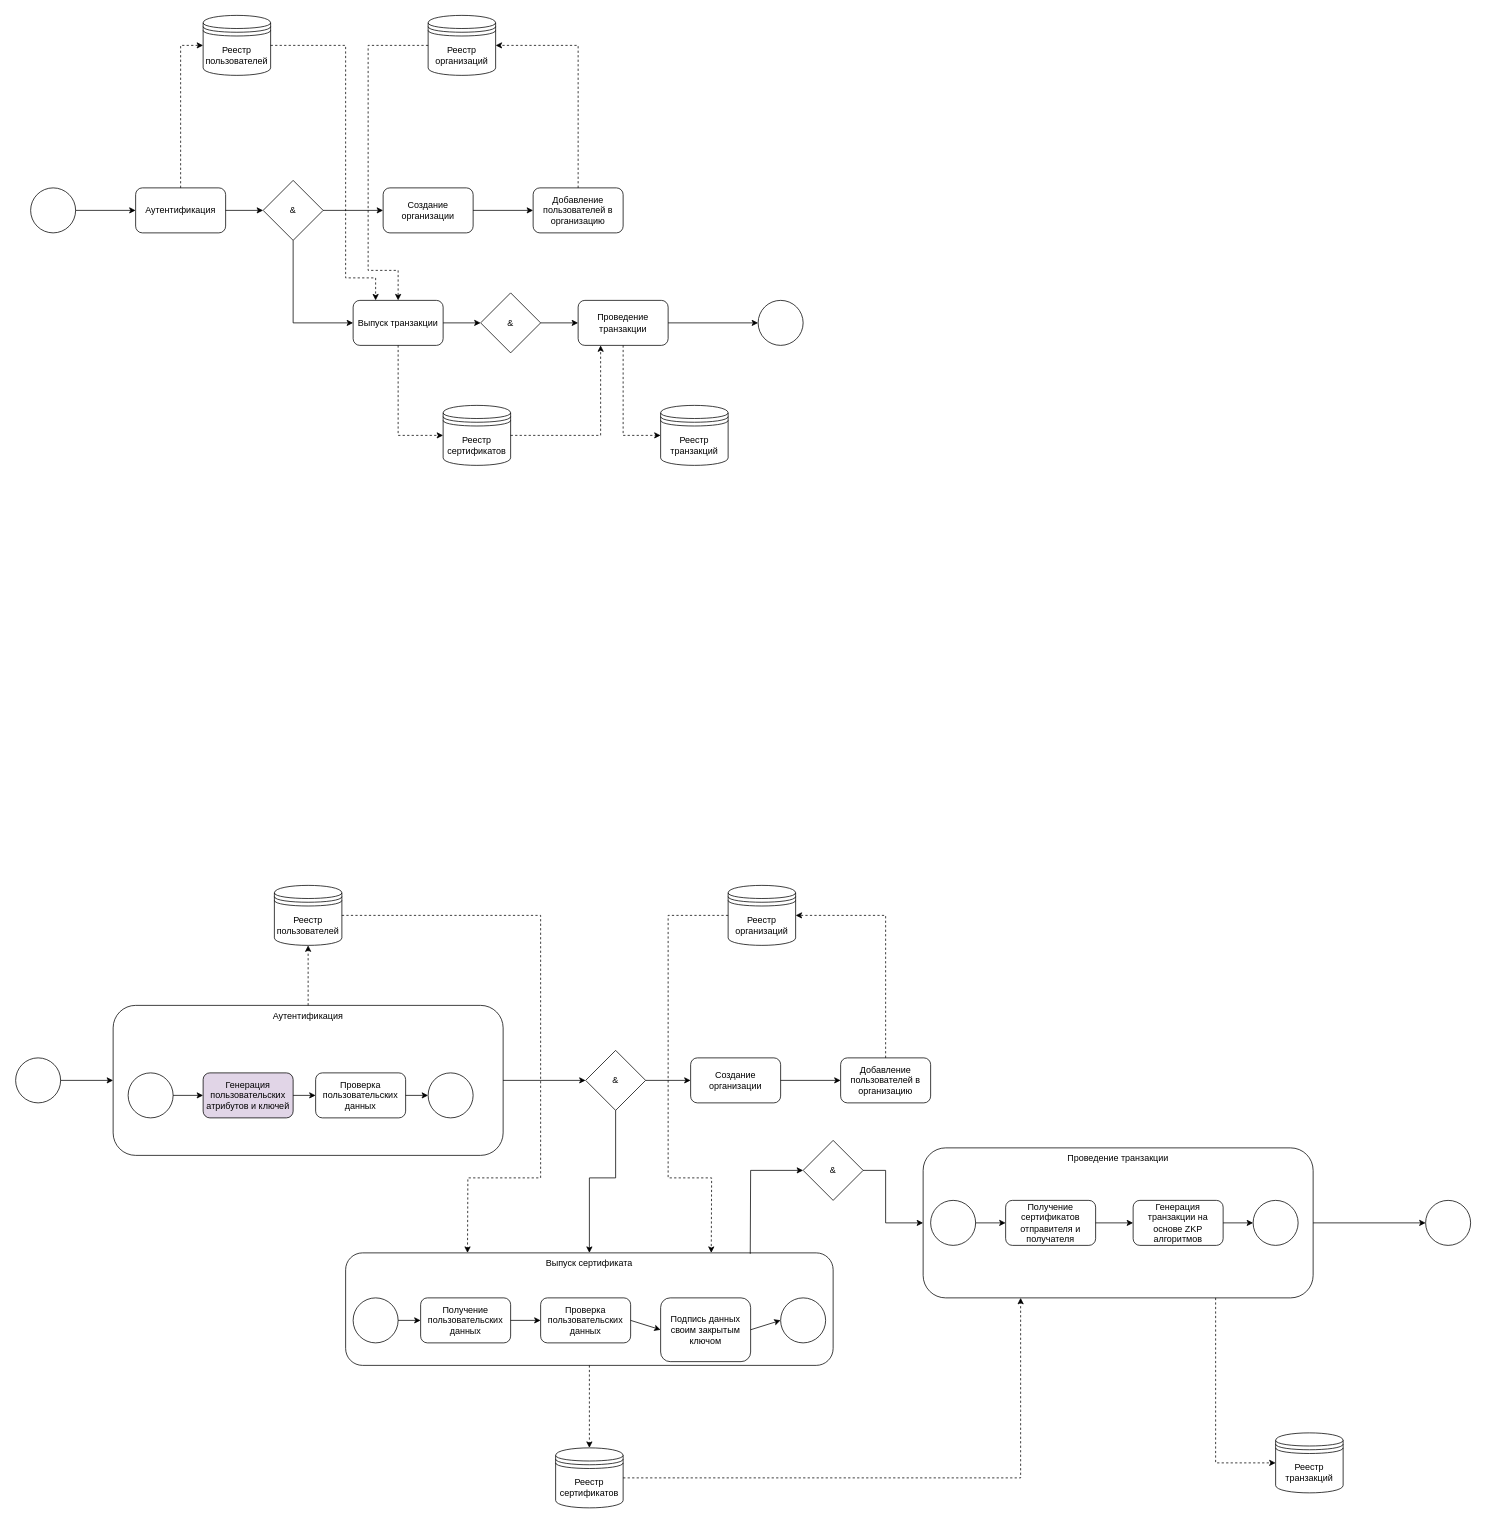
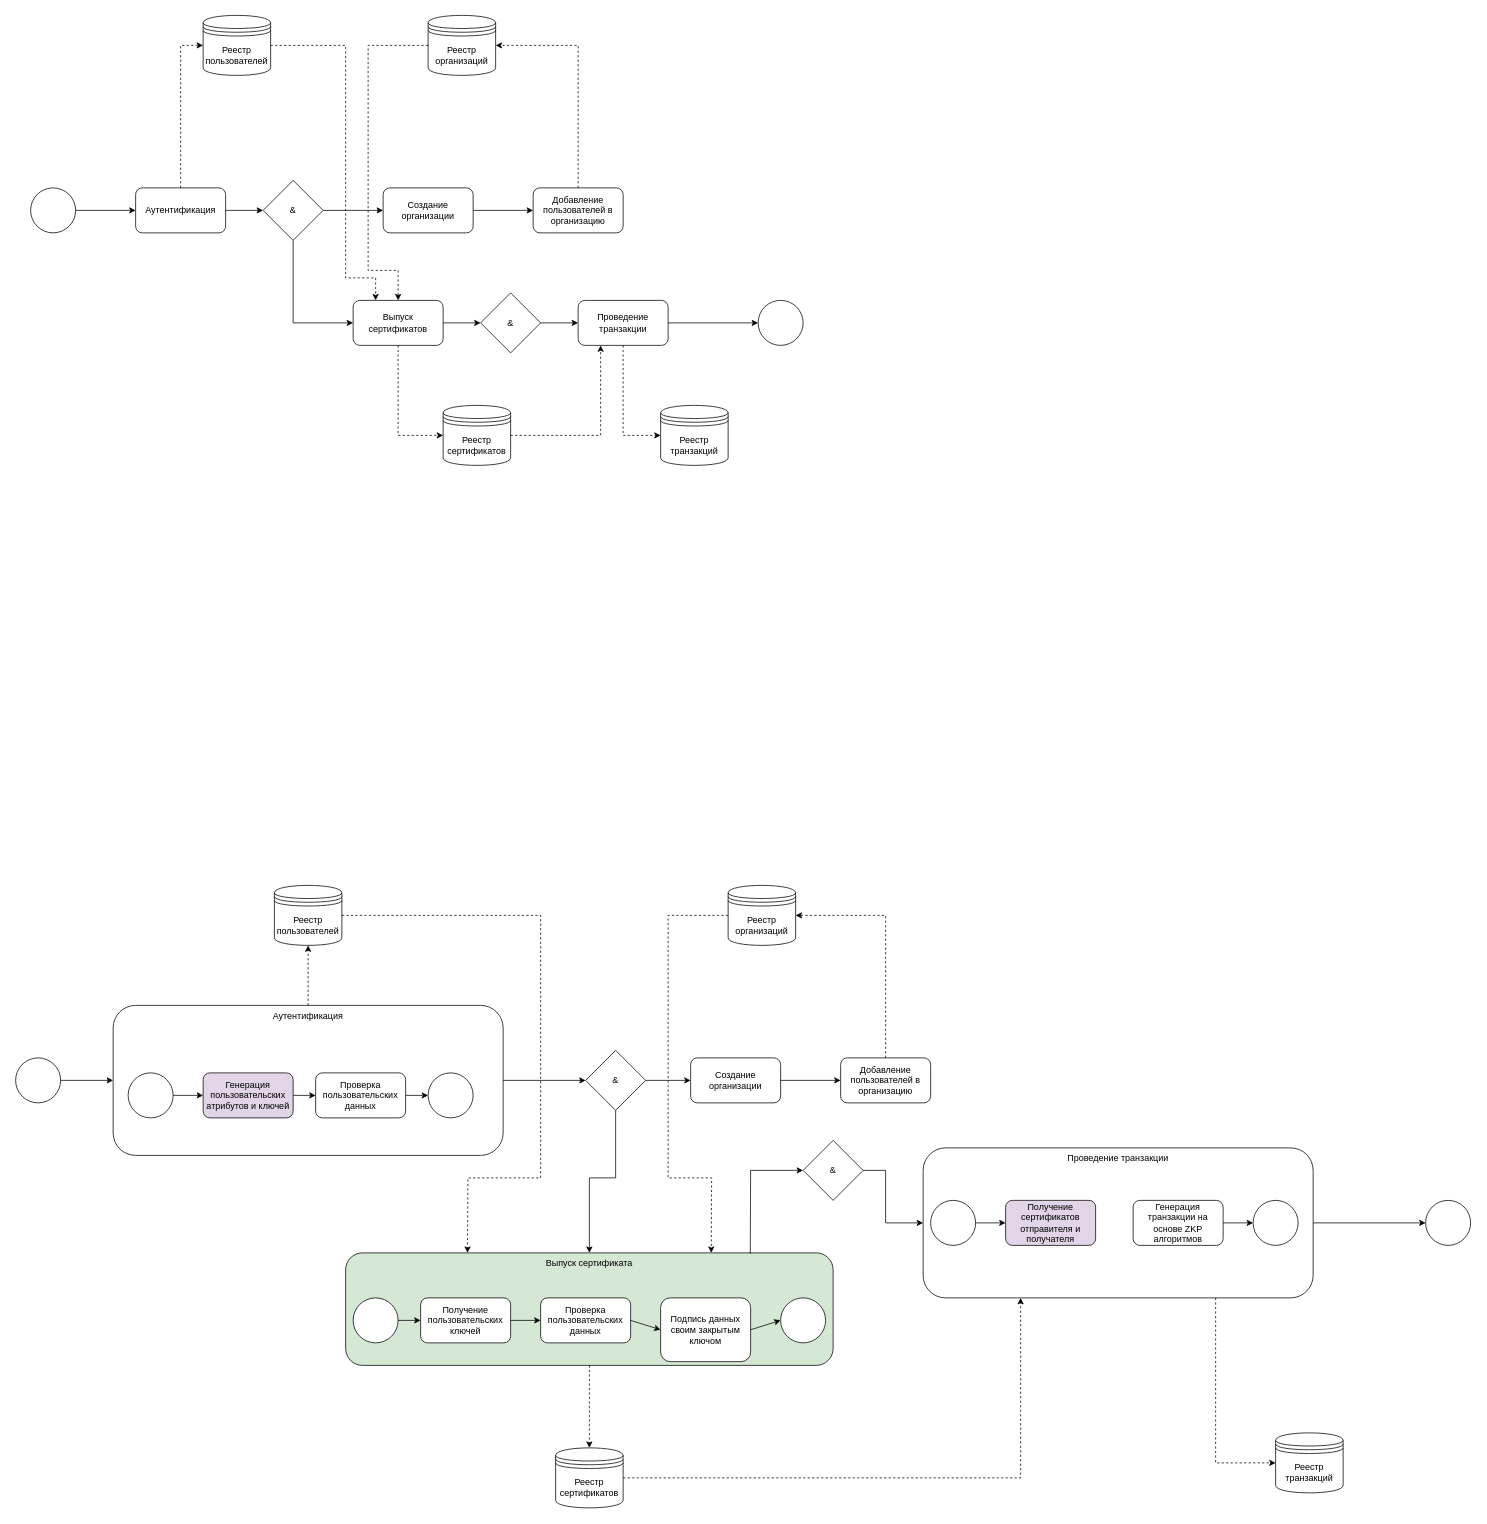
(398, 323) -> (398, 323)
(1050, 1223) -> (1050, 1223)
(1126, 1223) -> none
(589, 1264) -> (589, 1264)
(465, 1320) -> (465, 1320)
